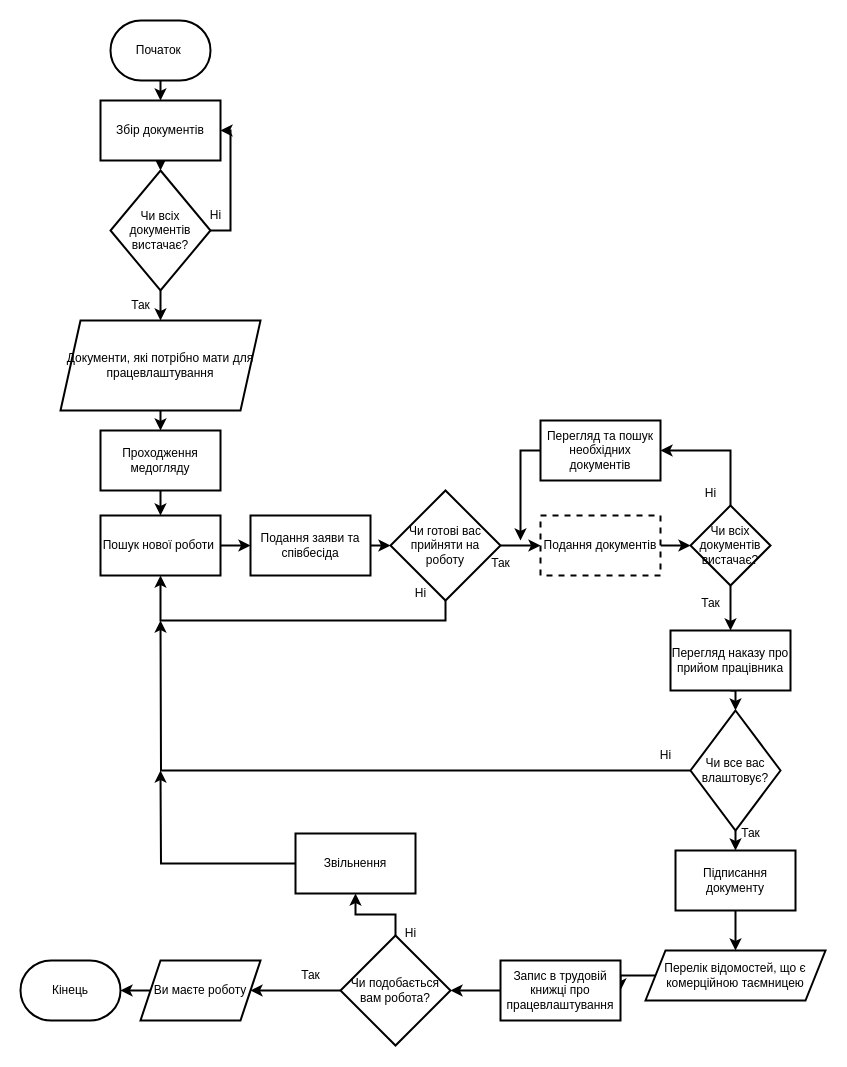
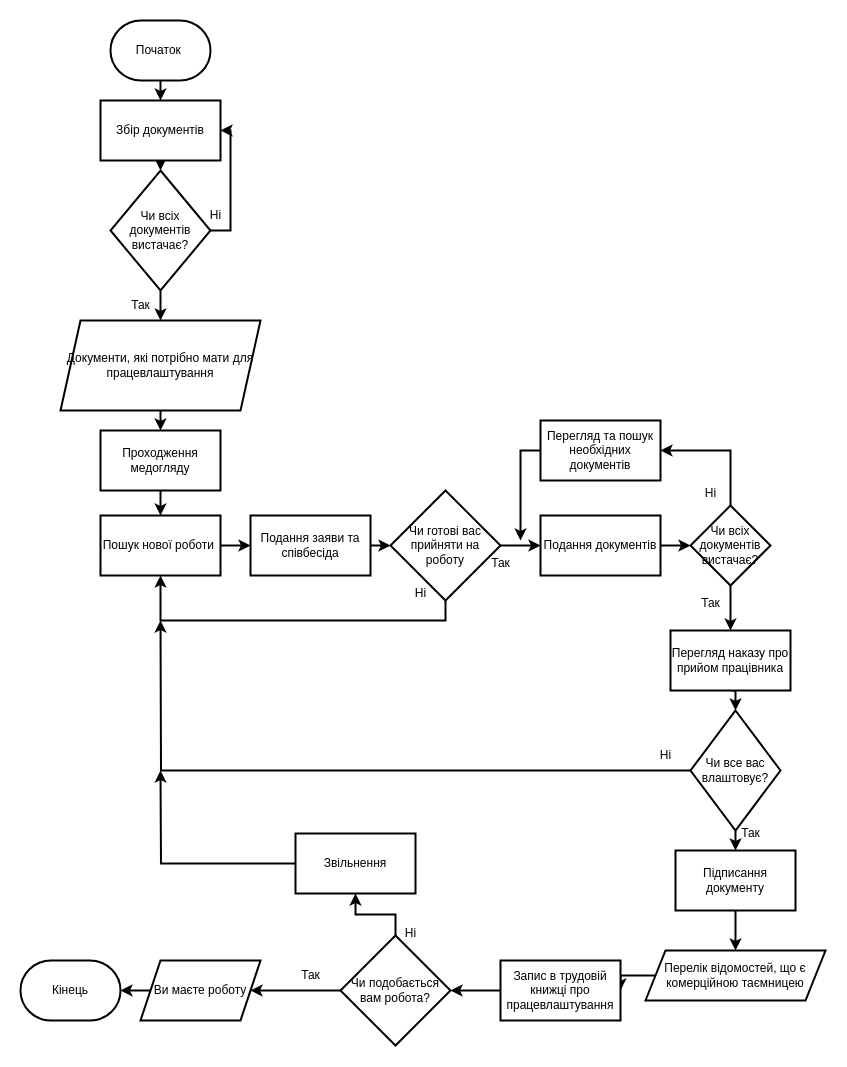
(601, 546) -> (601, 546)
